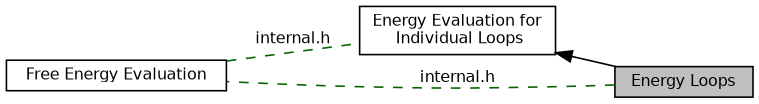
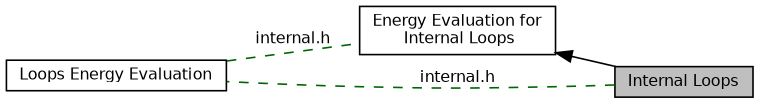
(458, 31) -> (458, 31)
(116, 75) -> (116, 75)
(684, 82) -> (684, 82)
